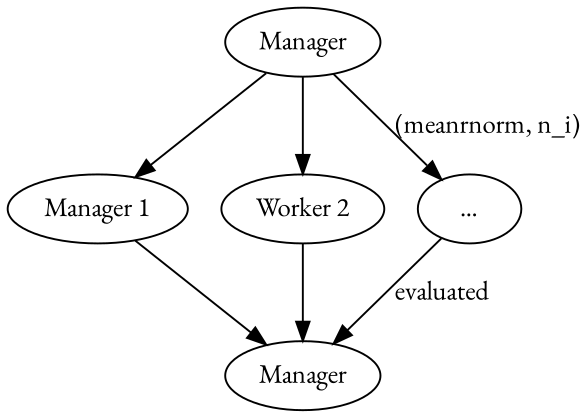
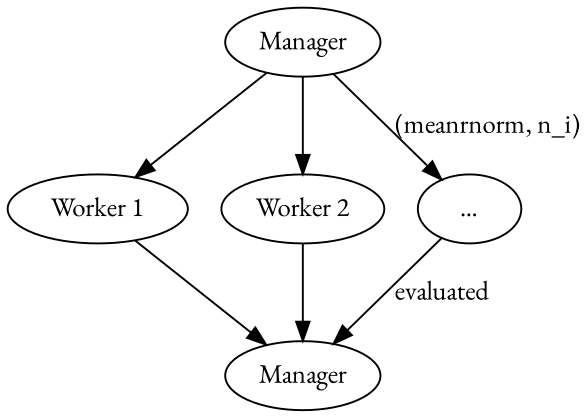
(98, 209) -> (98, 209)
